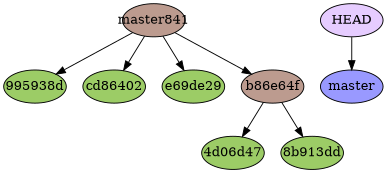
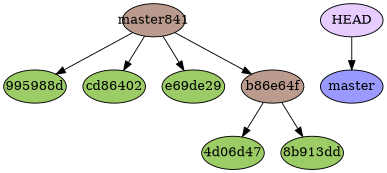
(35, 87) -> (35, 87)
